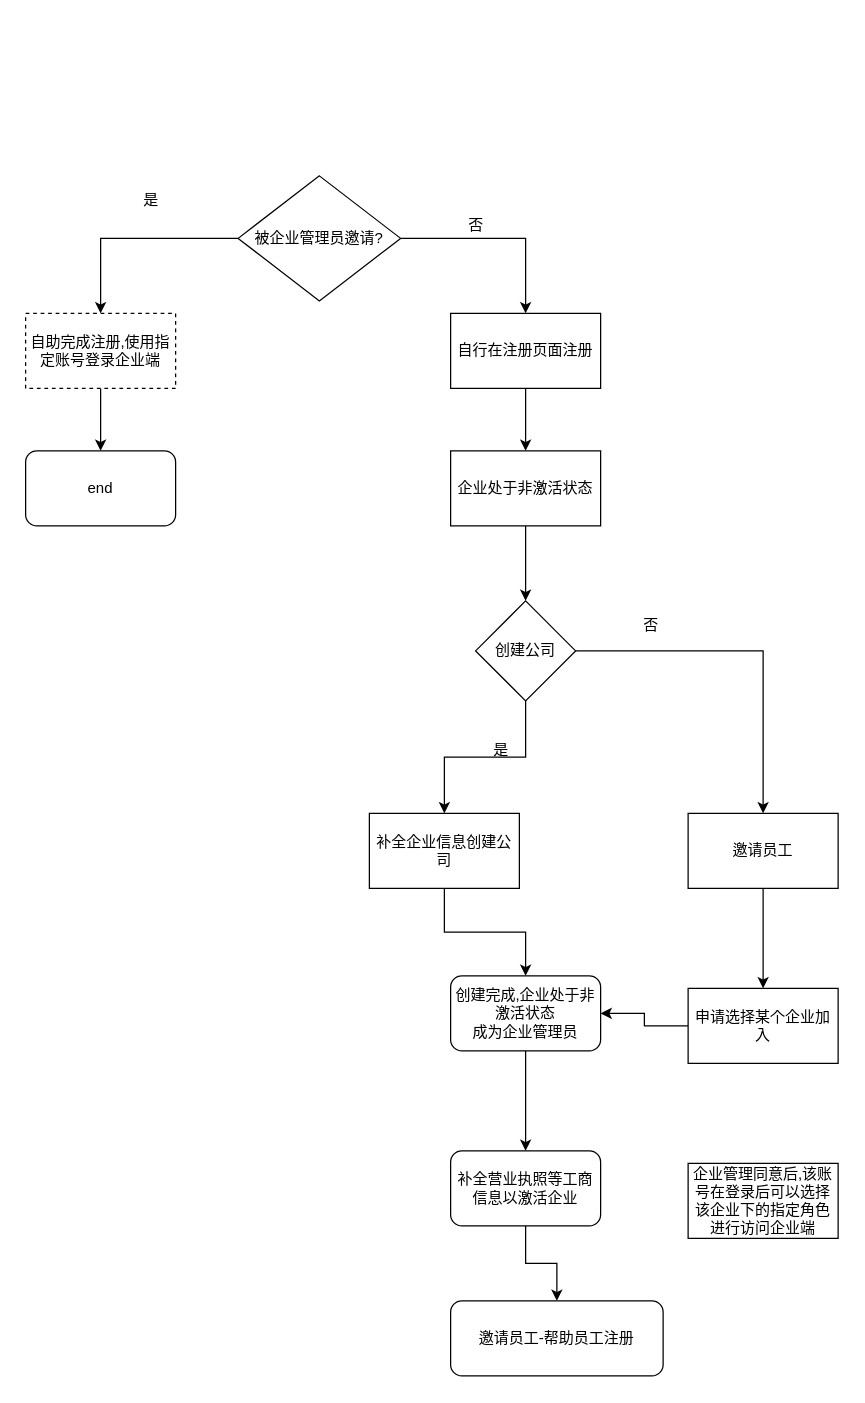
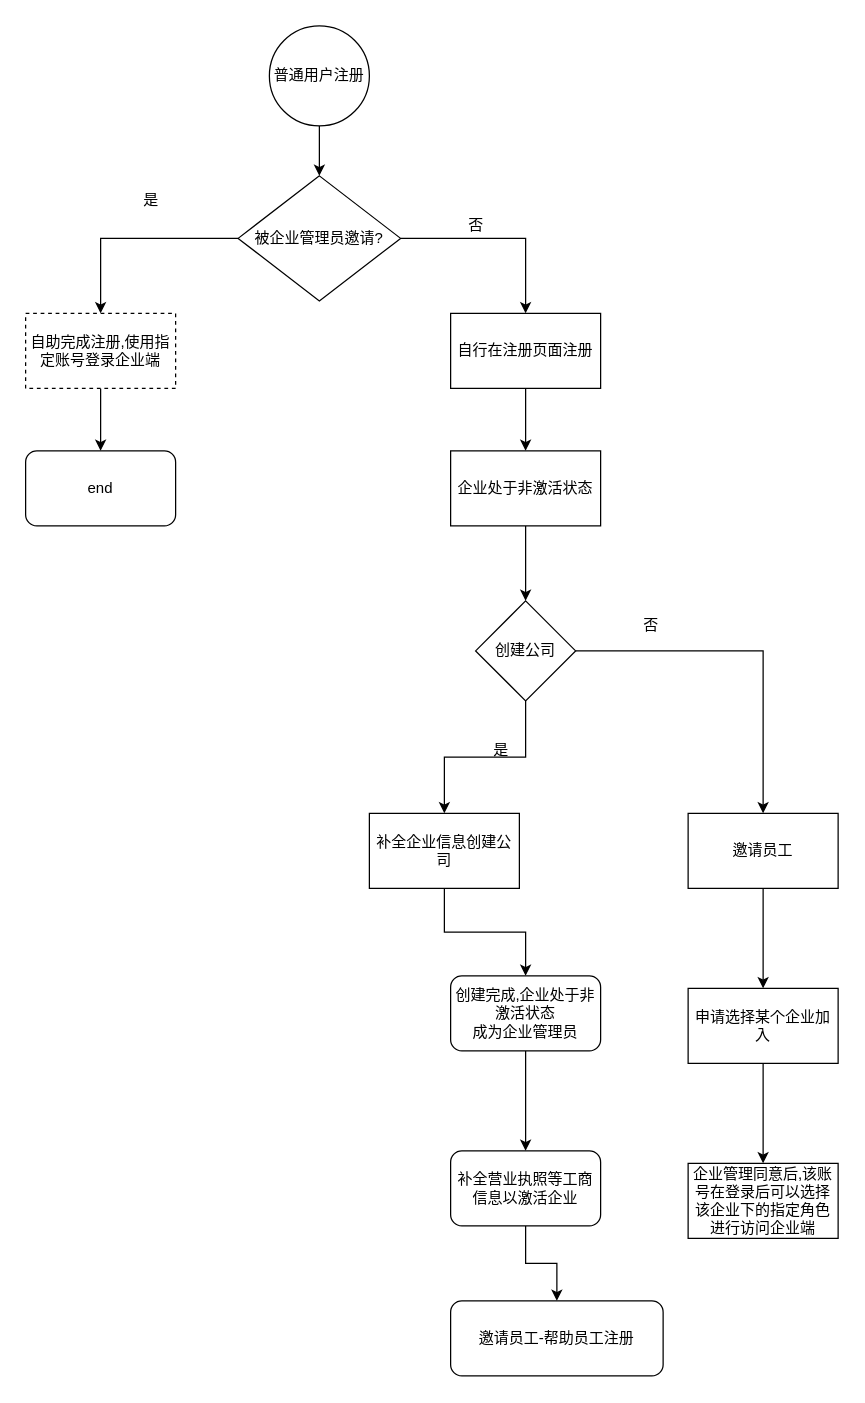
none -> (319, 76)
none -> (319, 147)
(644, 1024) -> (763, 1109)
